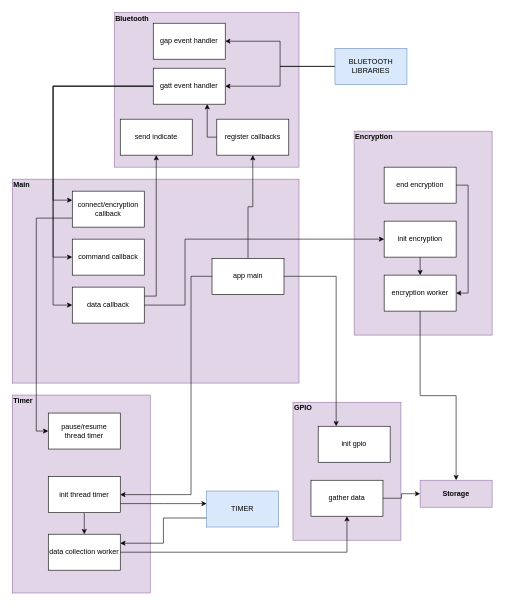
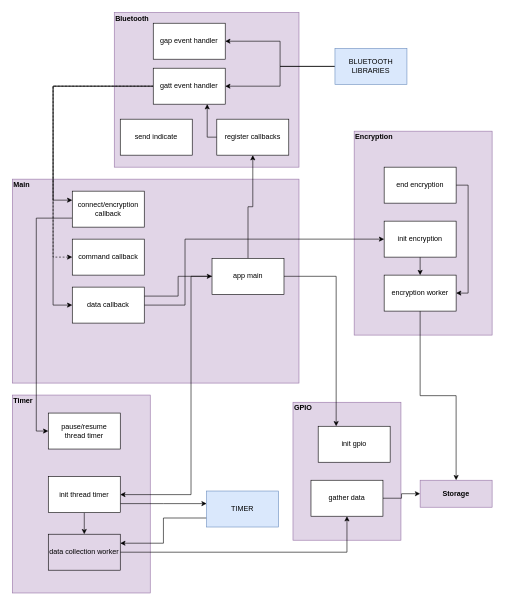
(156, 160) -> (178, 293)
(61, 257) -> (61, 257)
(84, 552) -> (84, 552)
